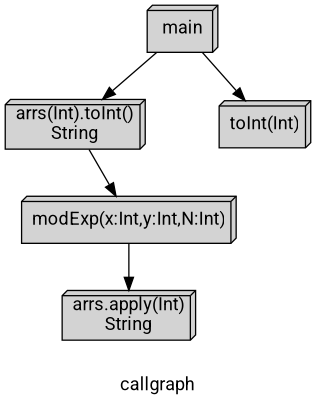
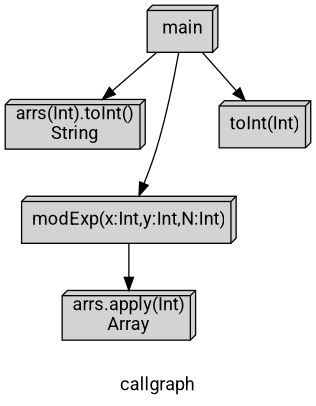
(99, 167) -> (165, 119)
(129, 315) -> (129, 315)
